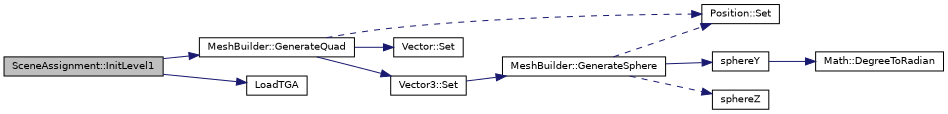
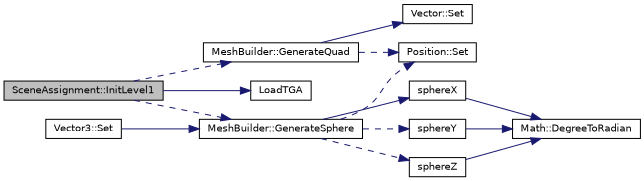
(176, 57) -> (177, 72)
(684, 63) -> (381, 129)
(349, 65) -> none
none -> (438, 91)
none -> (177, 109)
none -> (499, 150)
